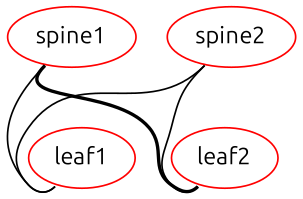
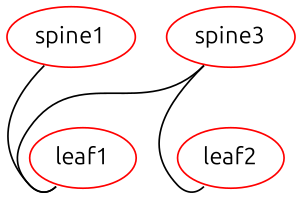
(231, 37) -> (231, 37)
(130, 113) -> none
